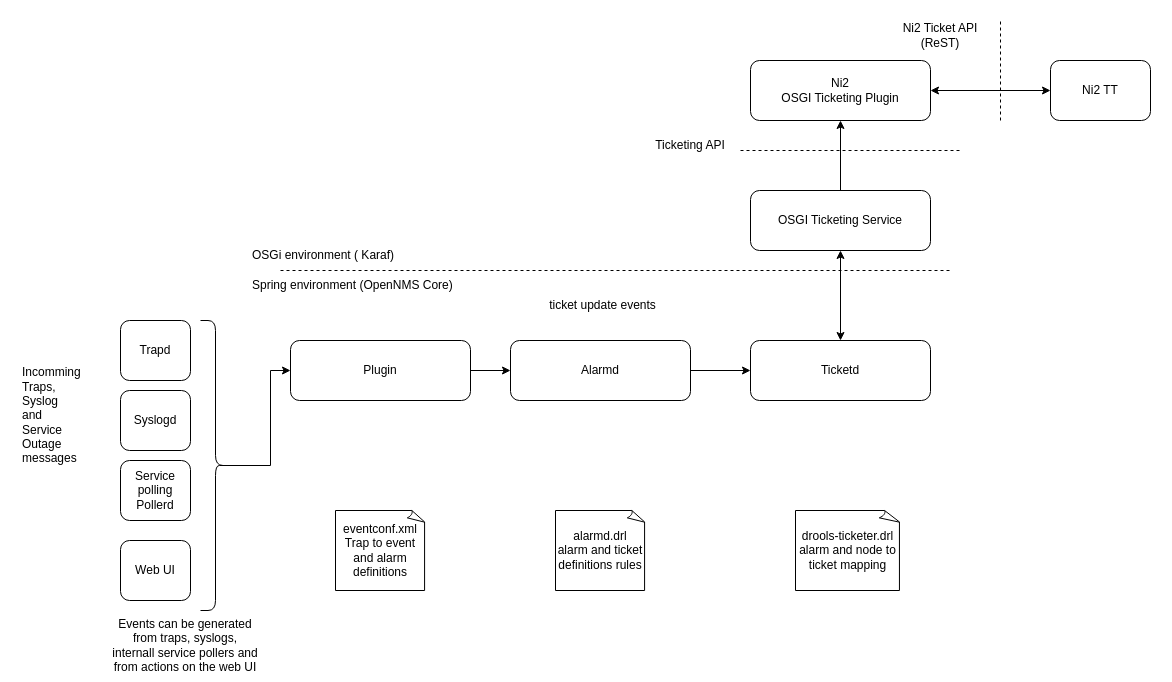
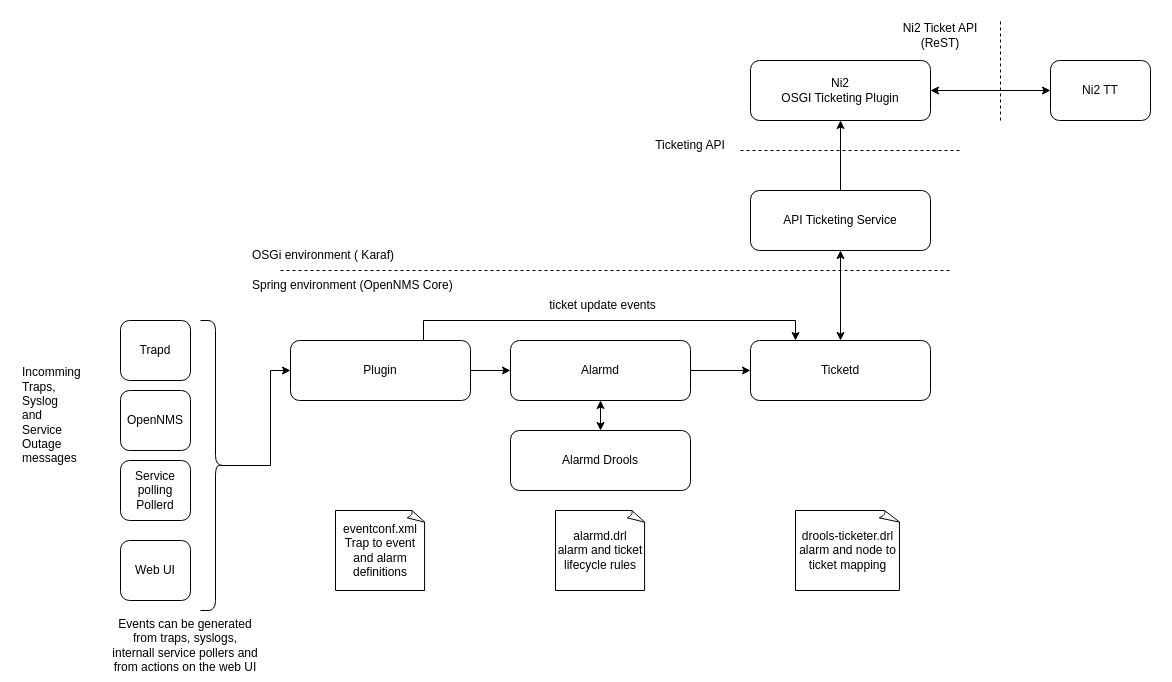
(841, 221) -> (841, 221)
none -> (606, 321)
none -> (601, 416)
(156, 421) -> (156, 421)
none -> (601, 461)
(601, 551) -> (601, 551)
